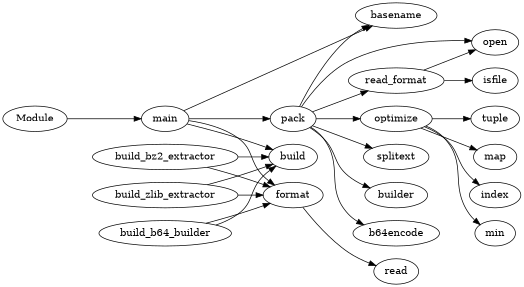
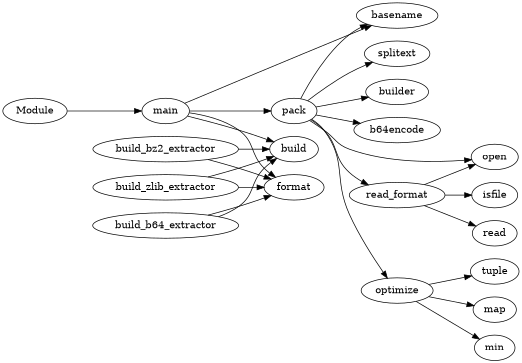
(495, 195) -> none
(165, 233) -> (166, 226)
(333, 240) -> (447, 215)
